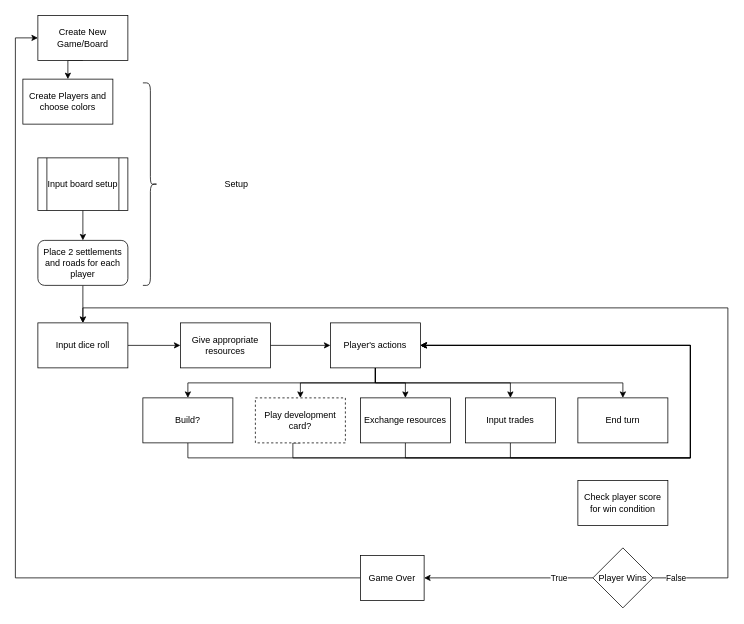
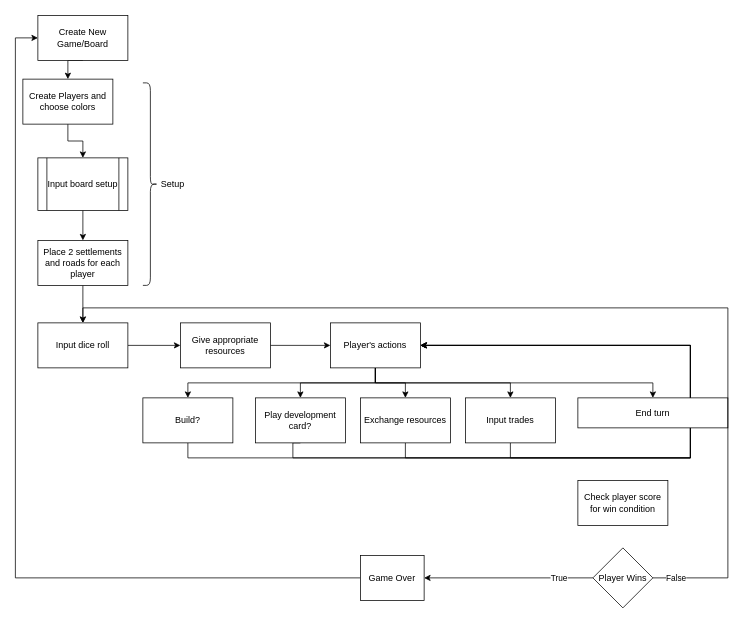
none -> (83, 143)
(237, 184) -> (173, 184)
(83, 263) -> (83, 263)
(300, 420) -> (300, 420)
(623, 420) -> (653, 413)
